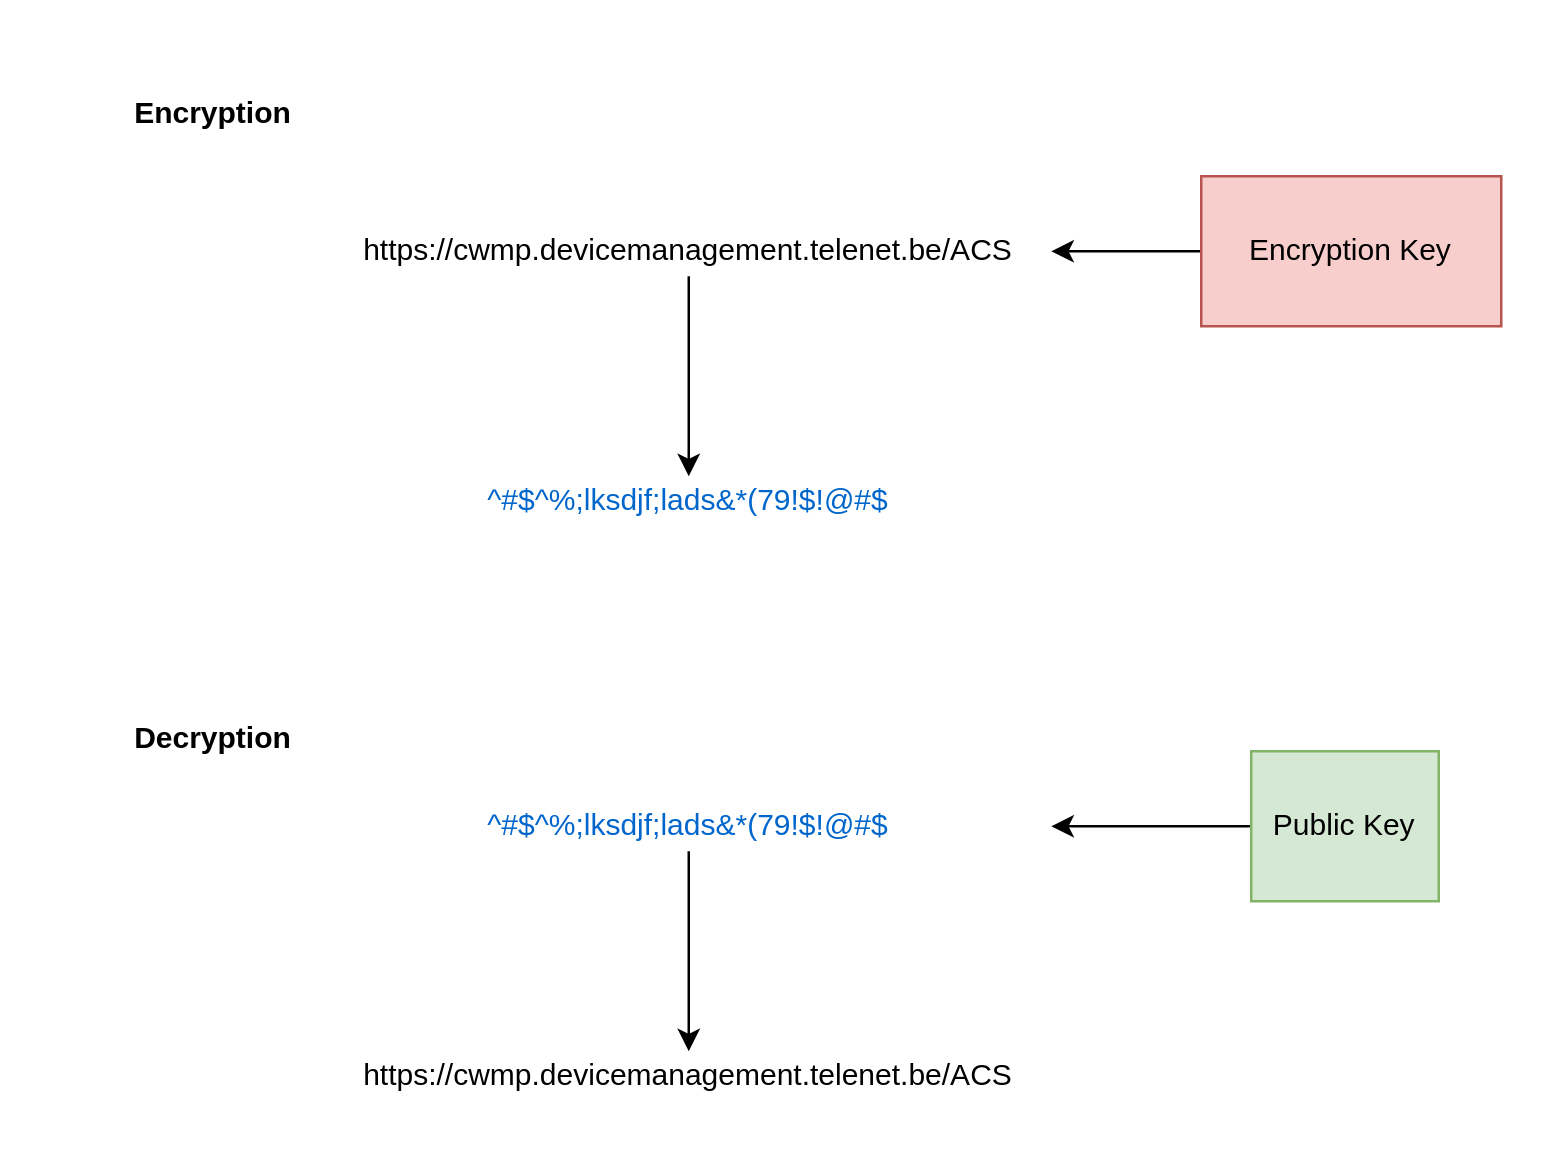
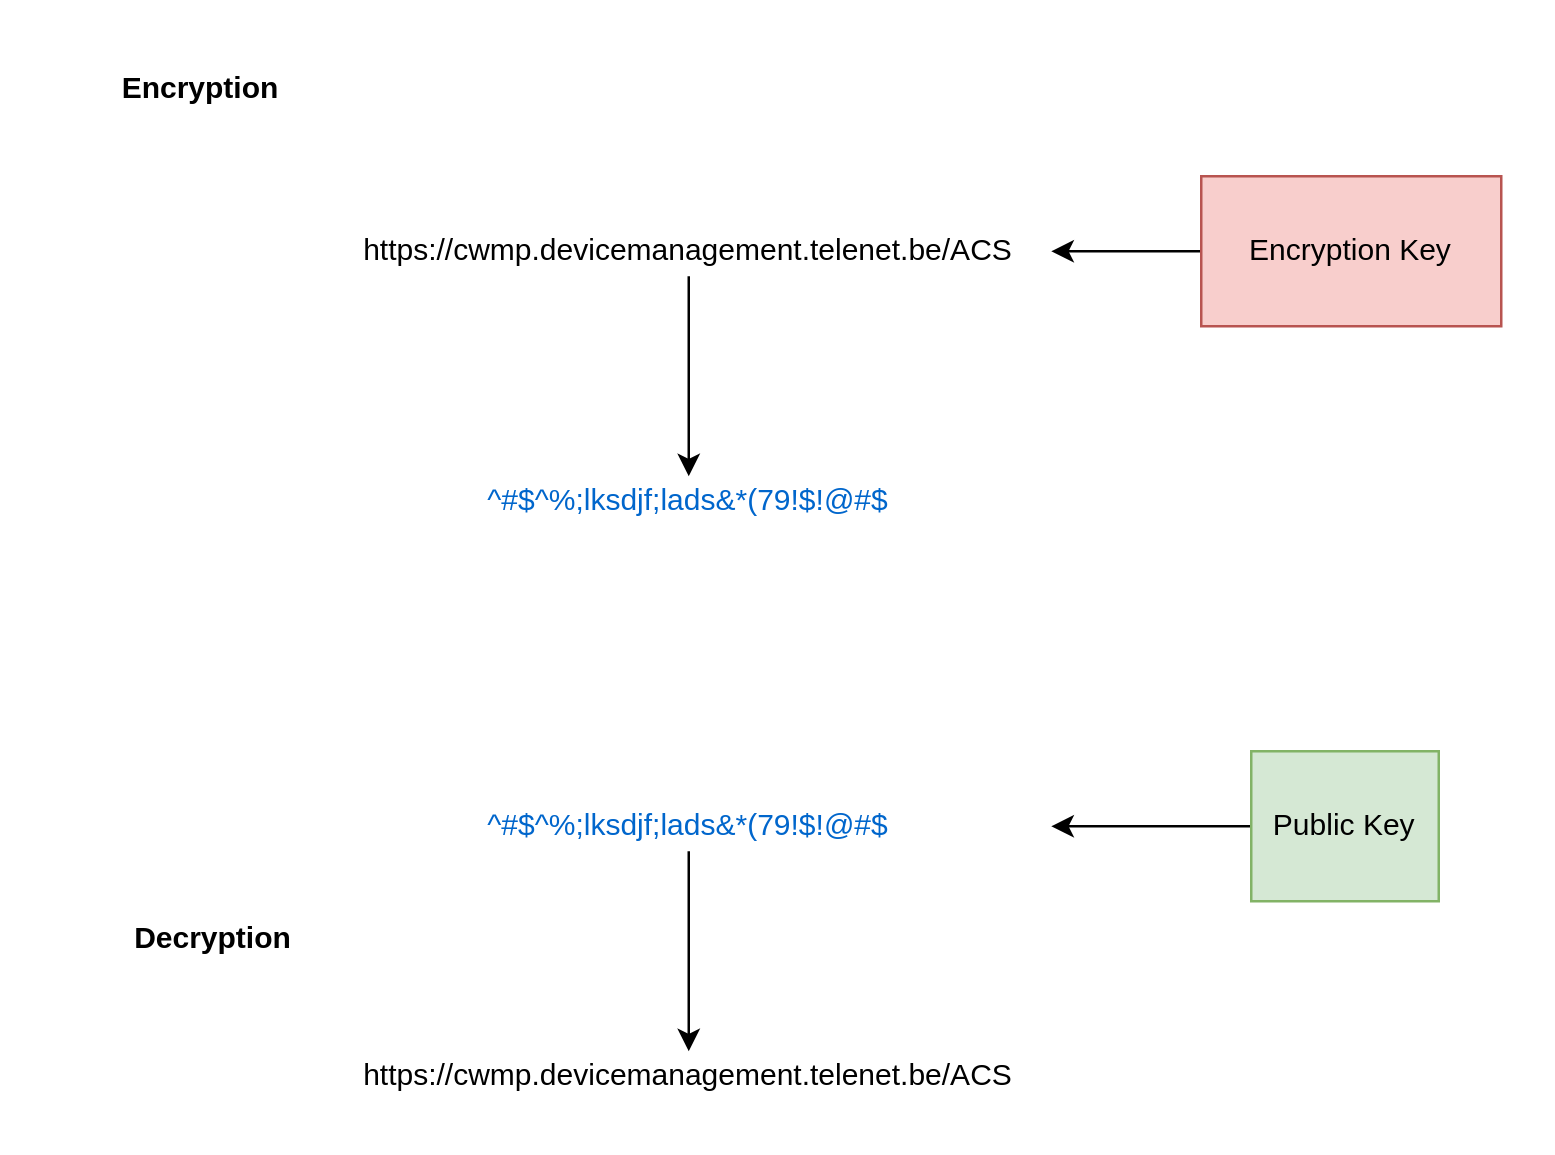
(214, 114) -> (201, 89)
(214, 739) -> (214, 939)
